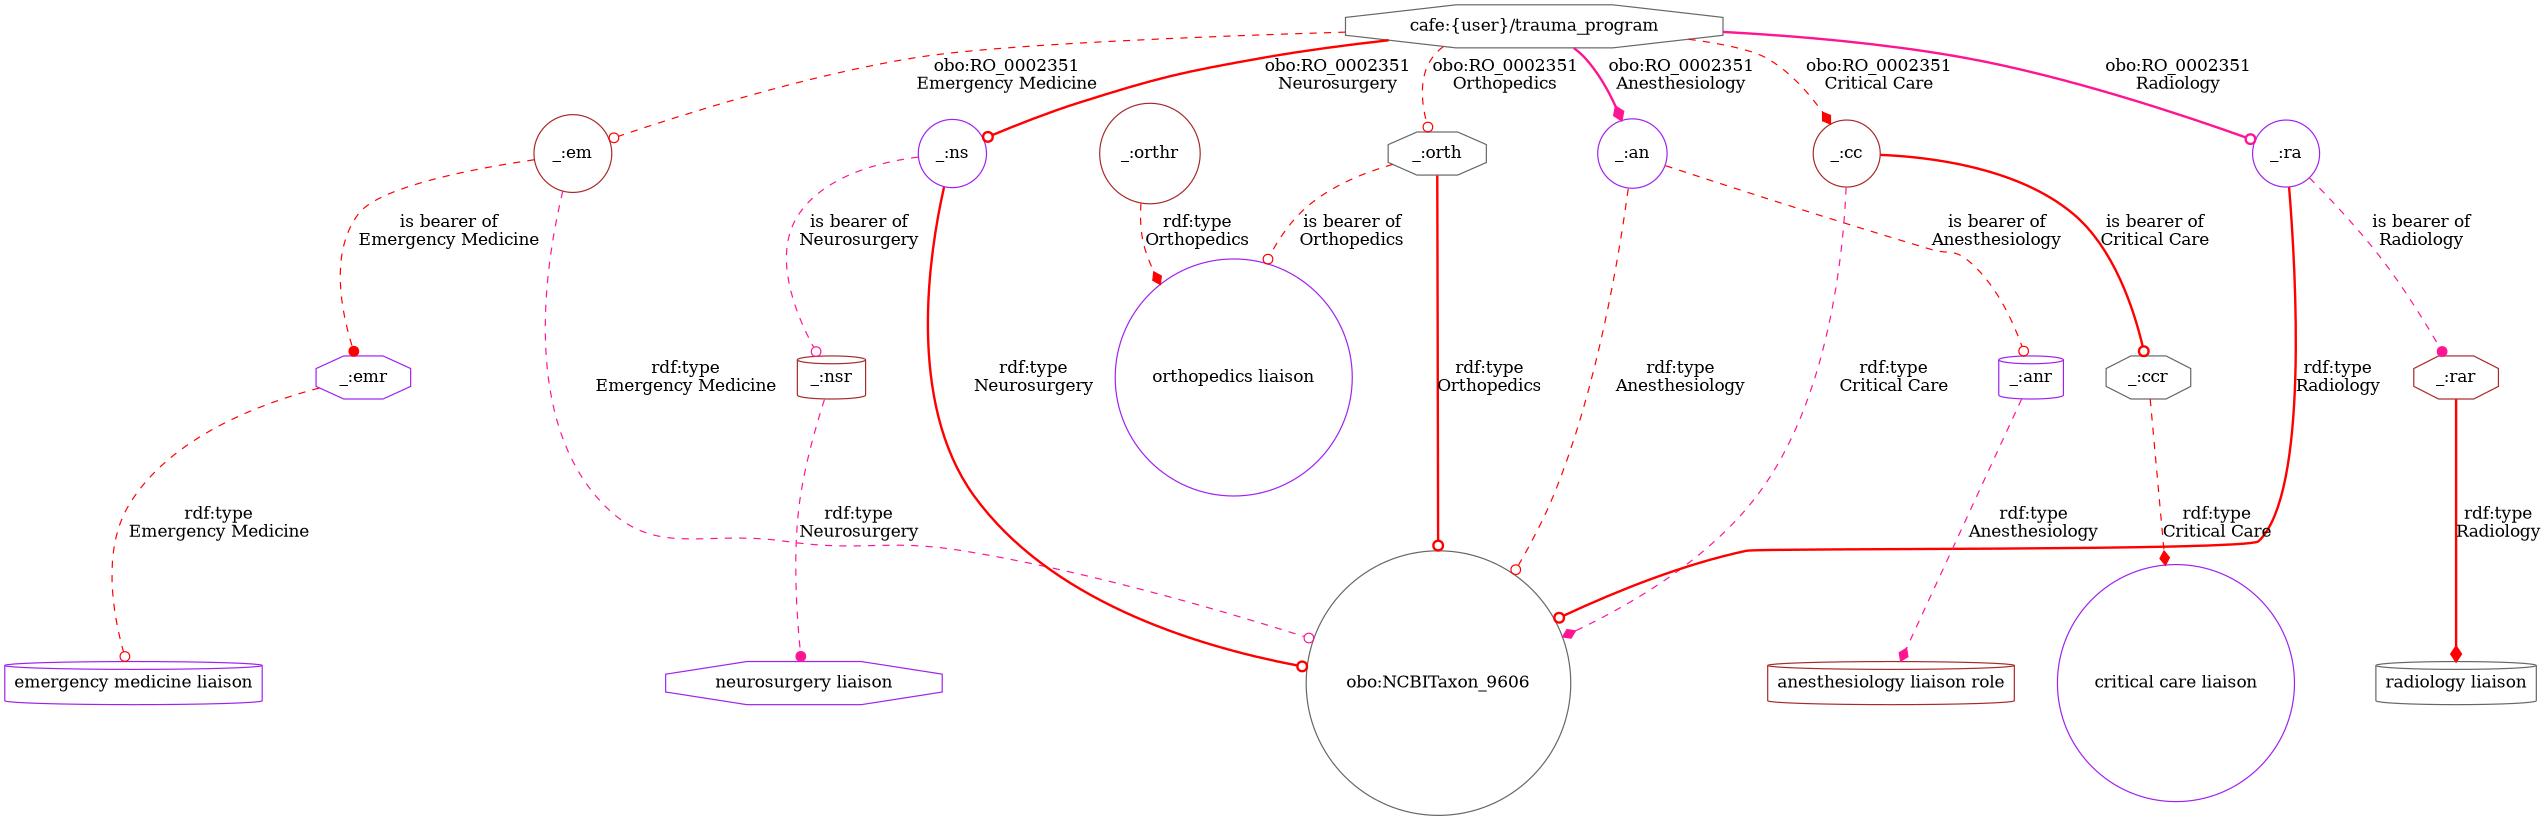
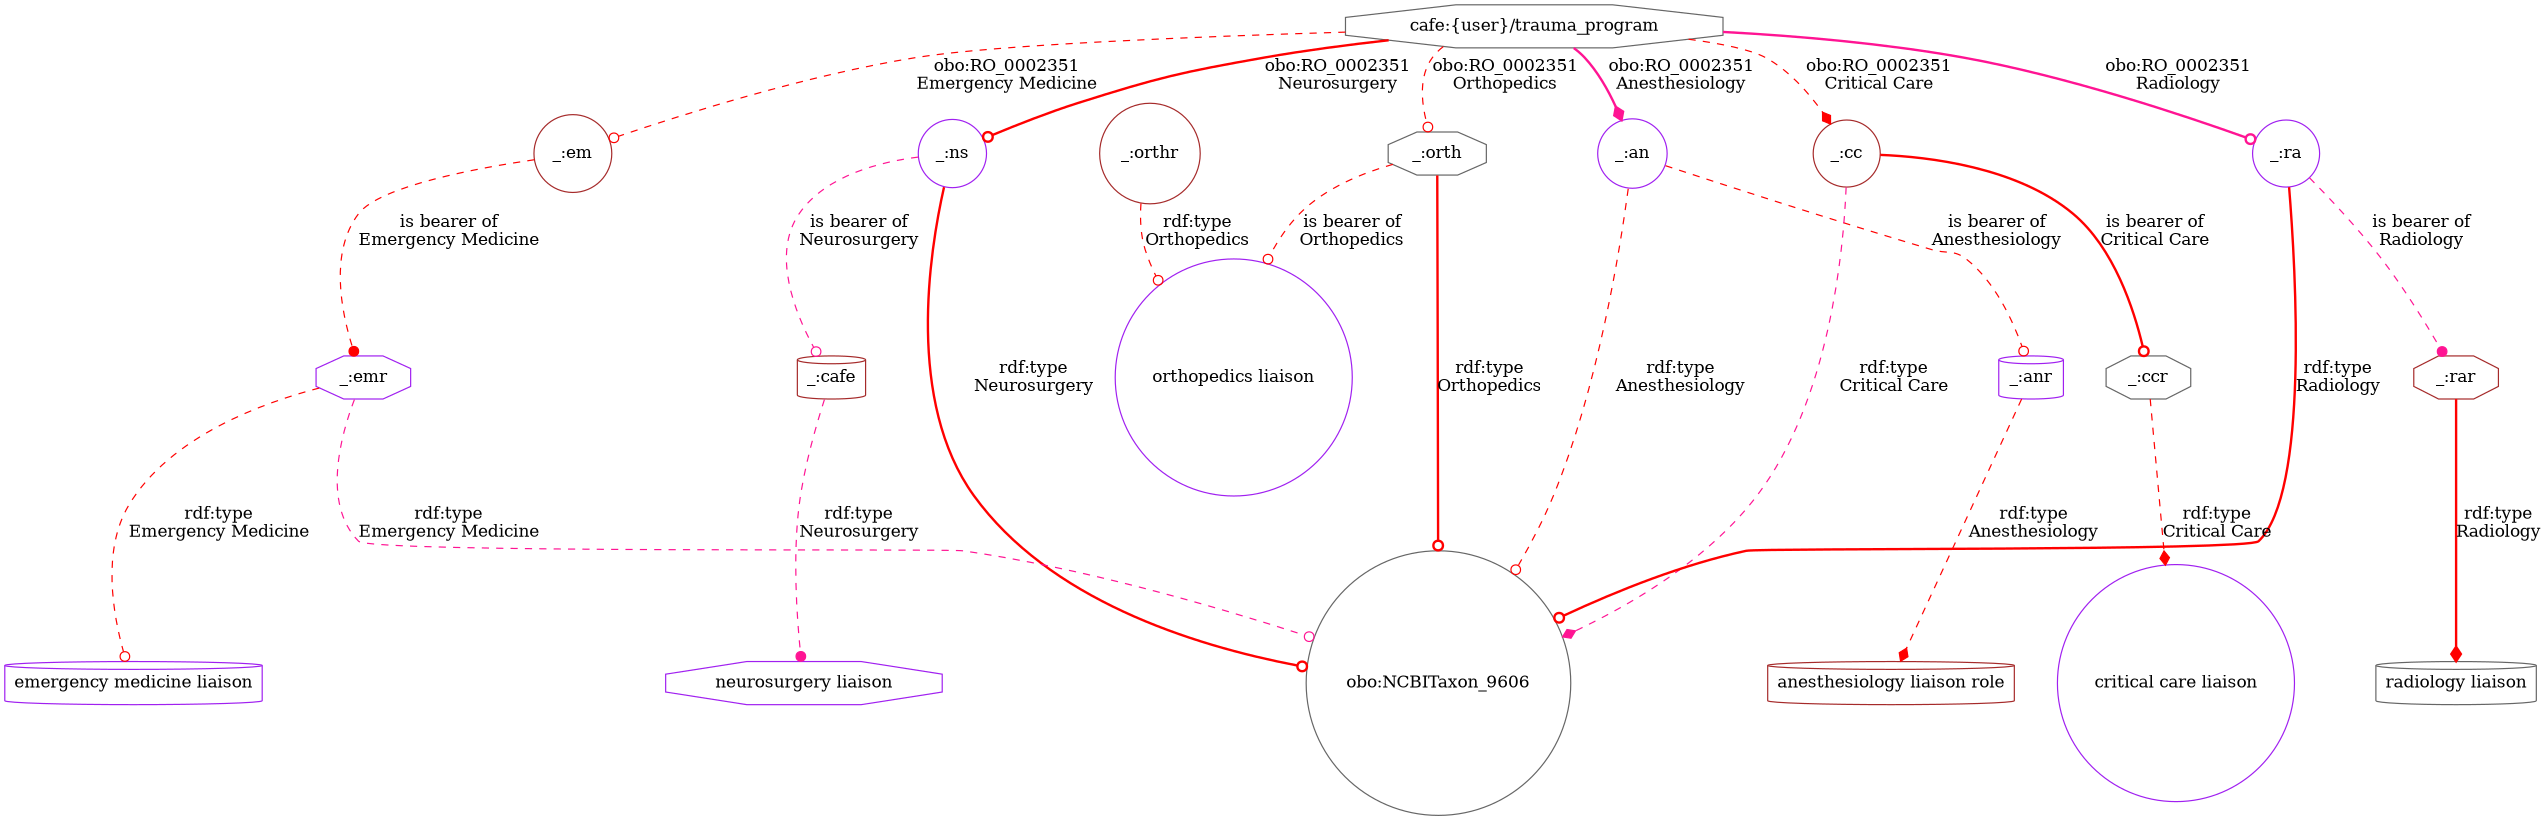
(1143, 241) -> (1143, 241)
(831, 377) -> (831, 377)
(1964, 524) -> (1964, 524)
(764, 539) -> (762, 550)
